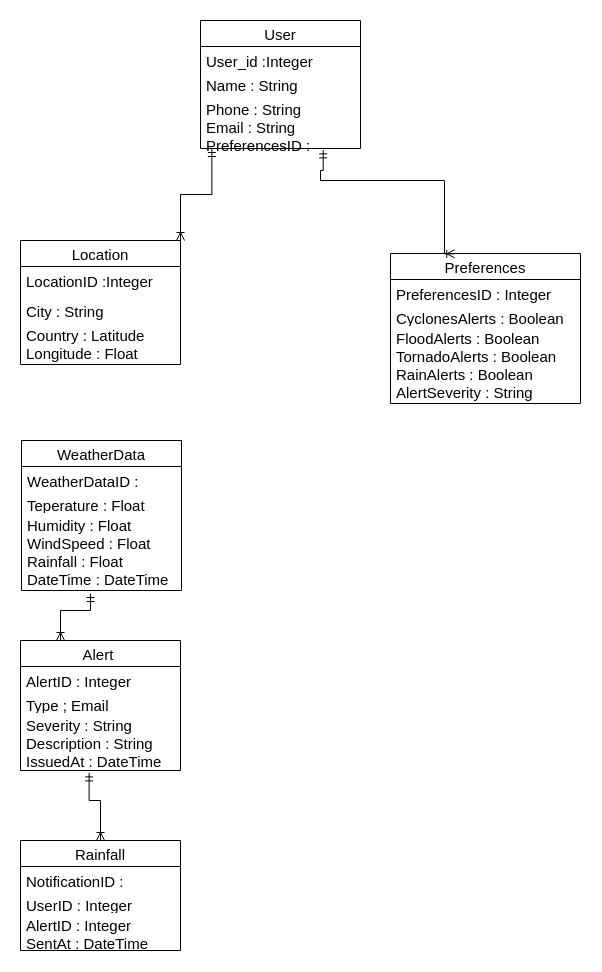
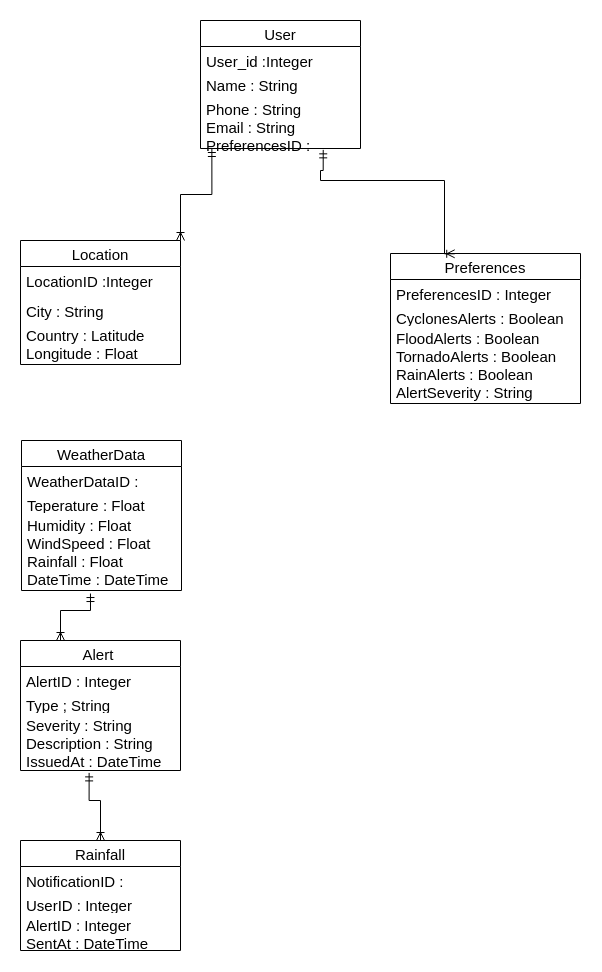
(67, 707) -> (73, 707)
